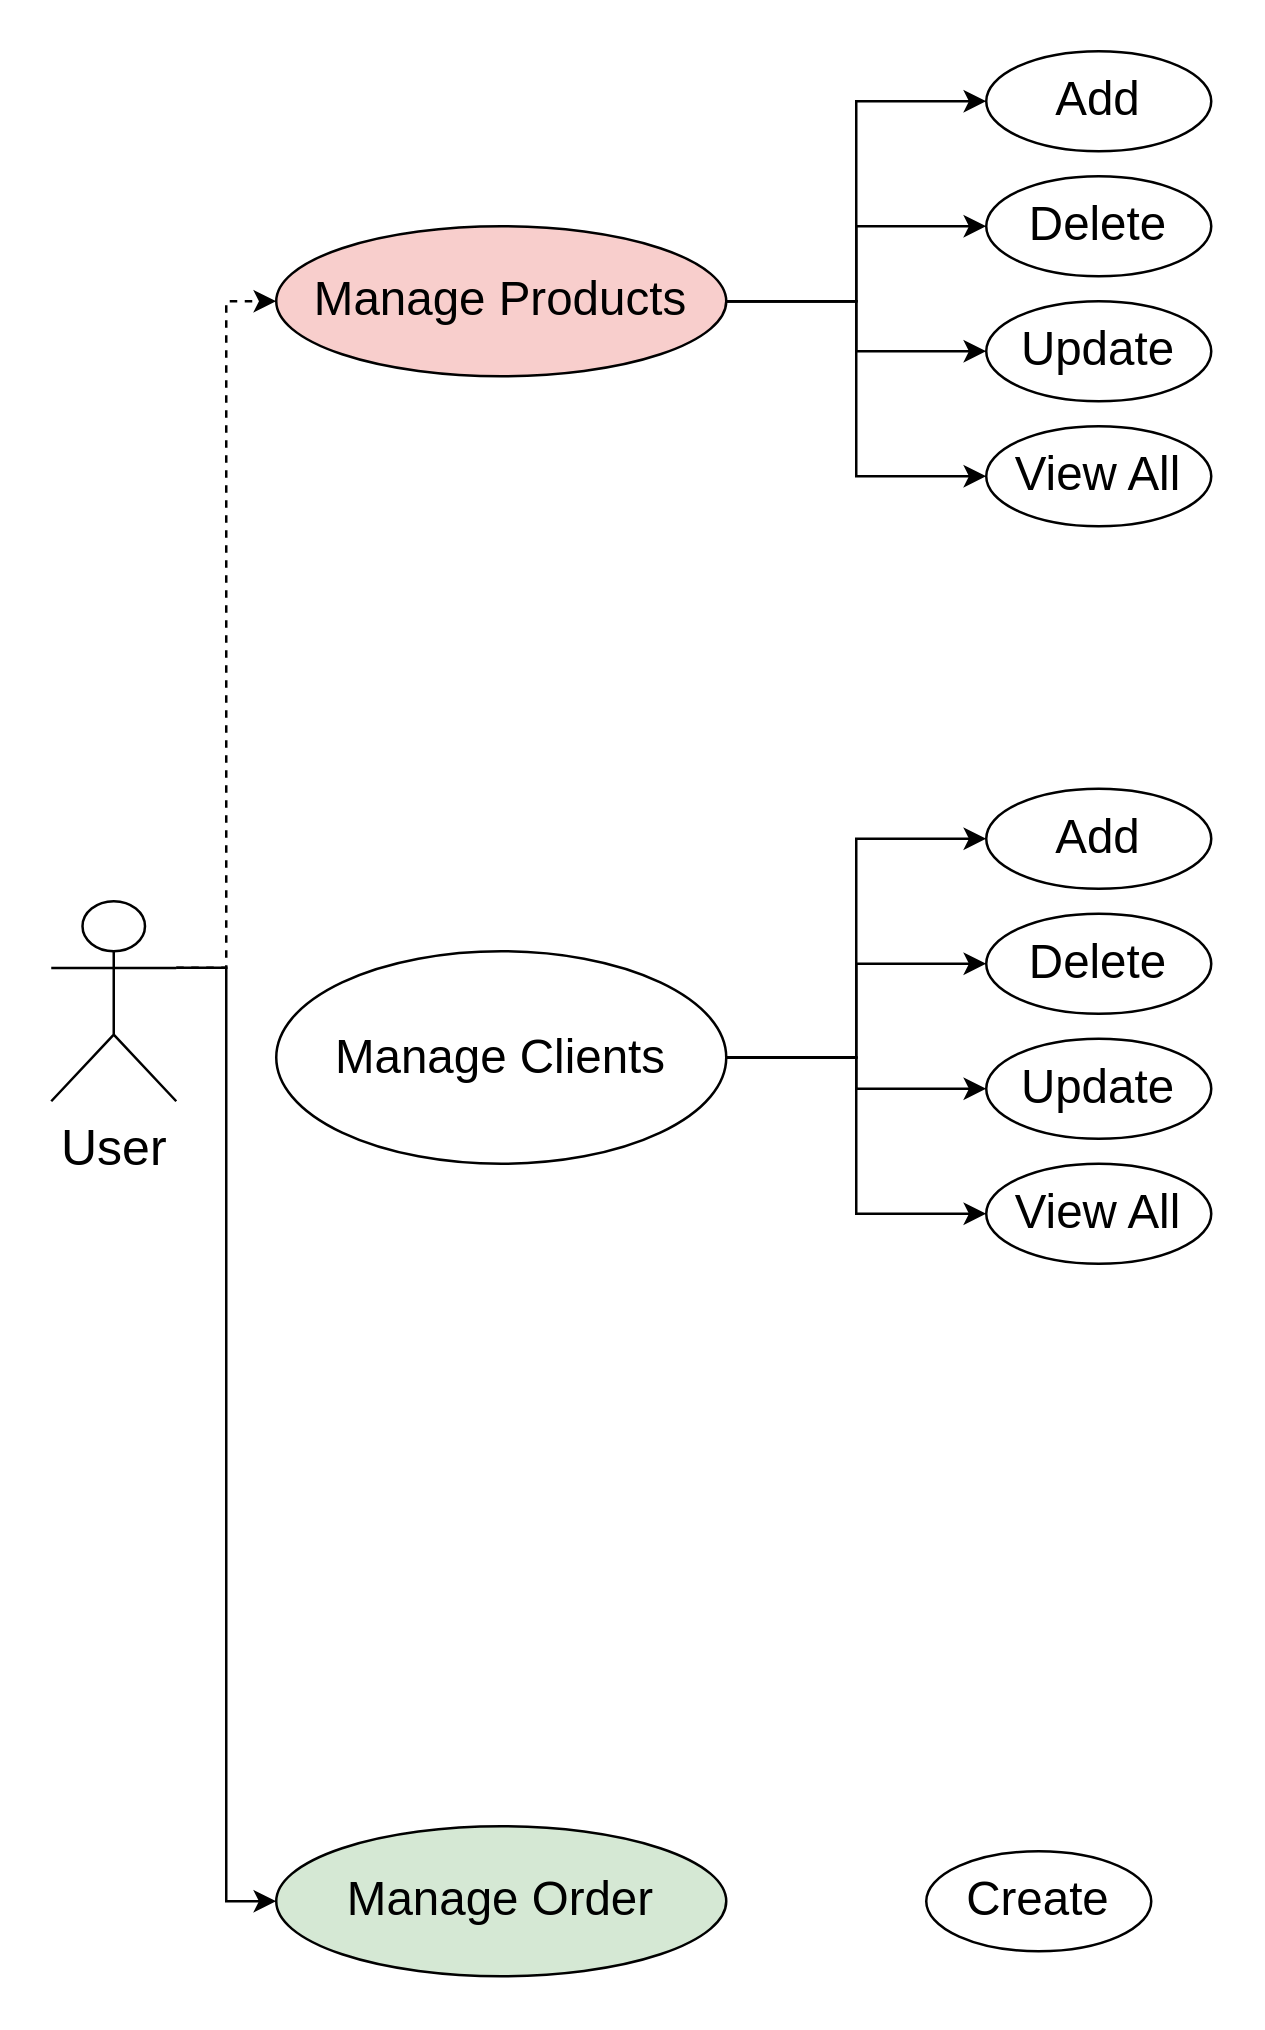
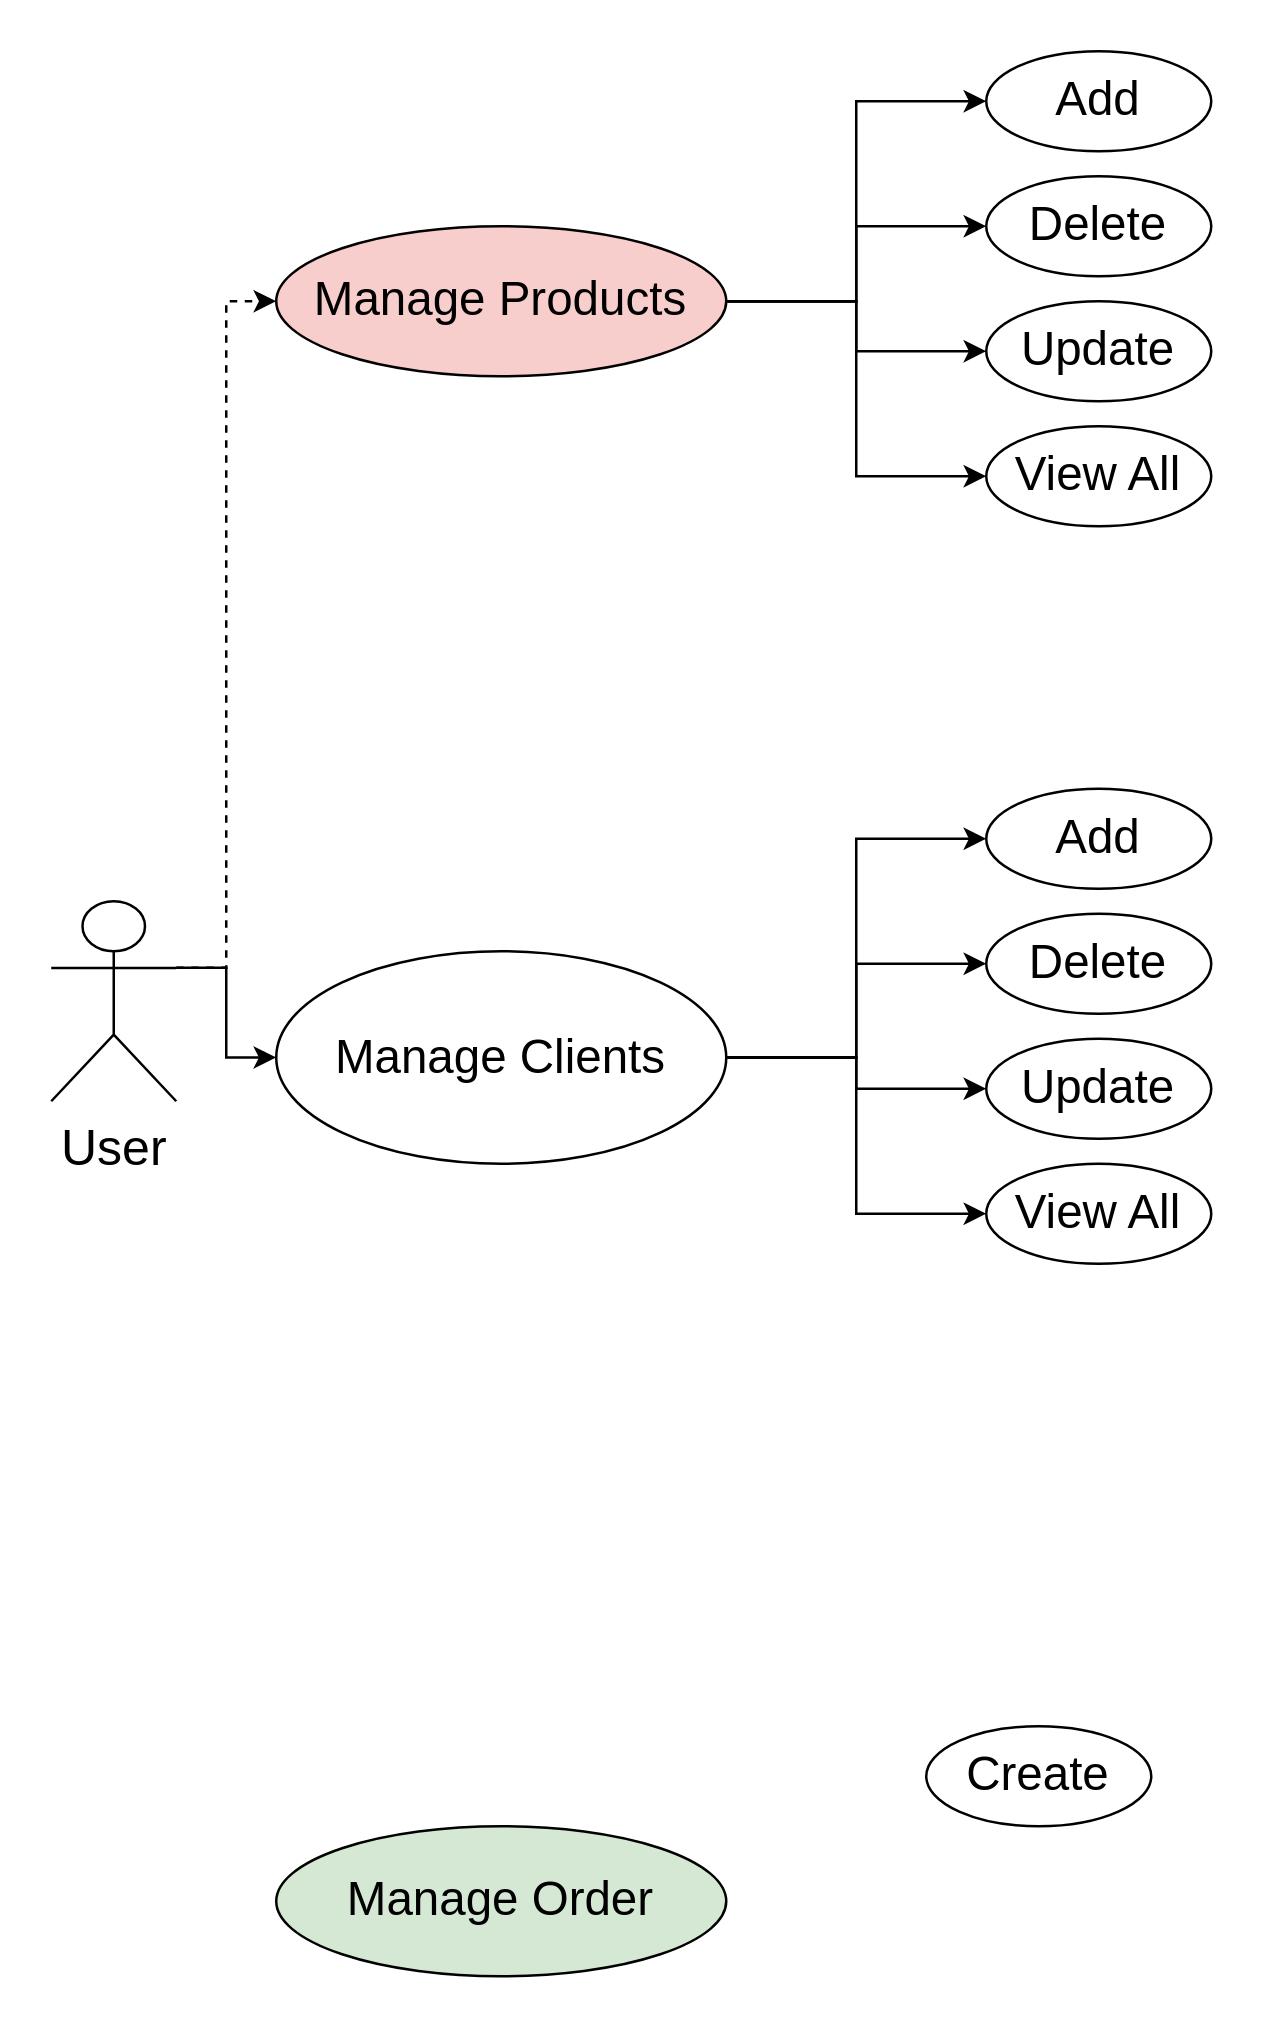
none -> (245, 1058)
(226, 1498) -> none
(1039, 1901) -> (1039, 1776)
